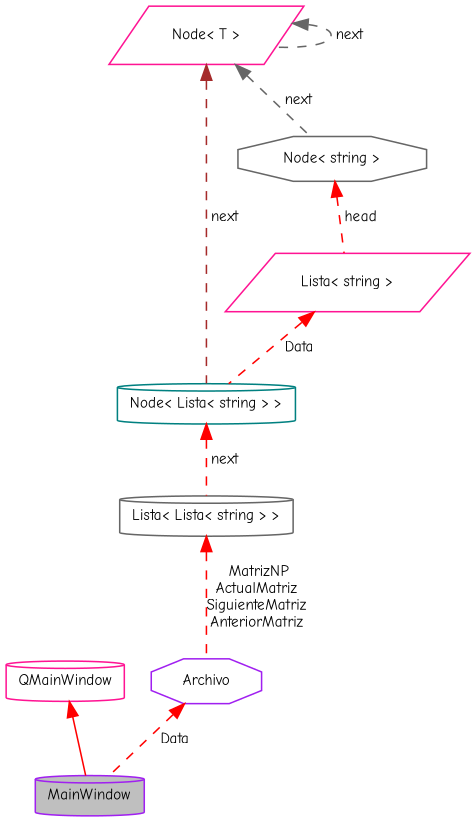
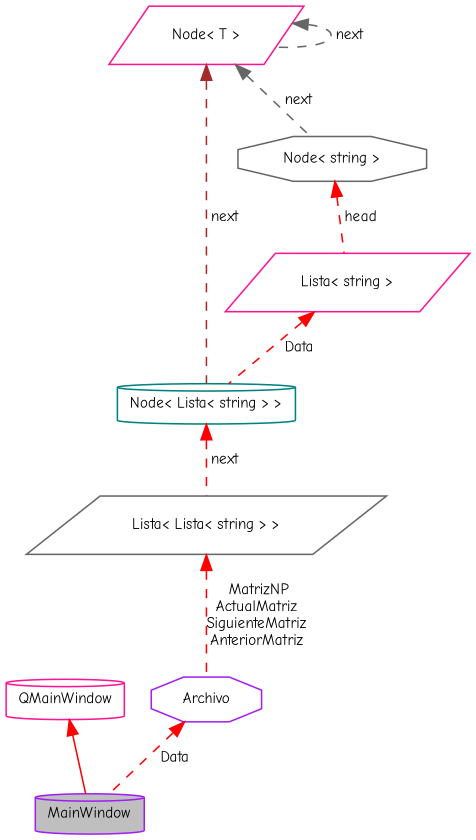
(206, 516) -> (206, 525)
